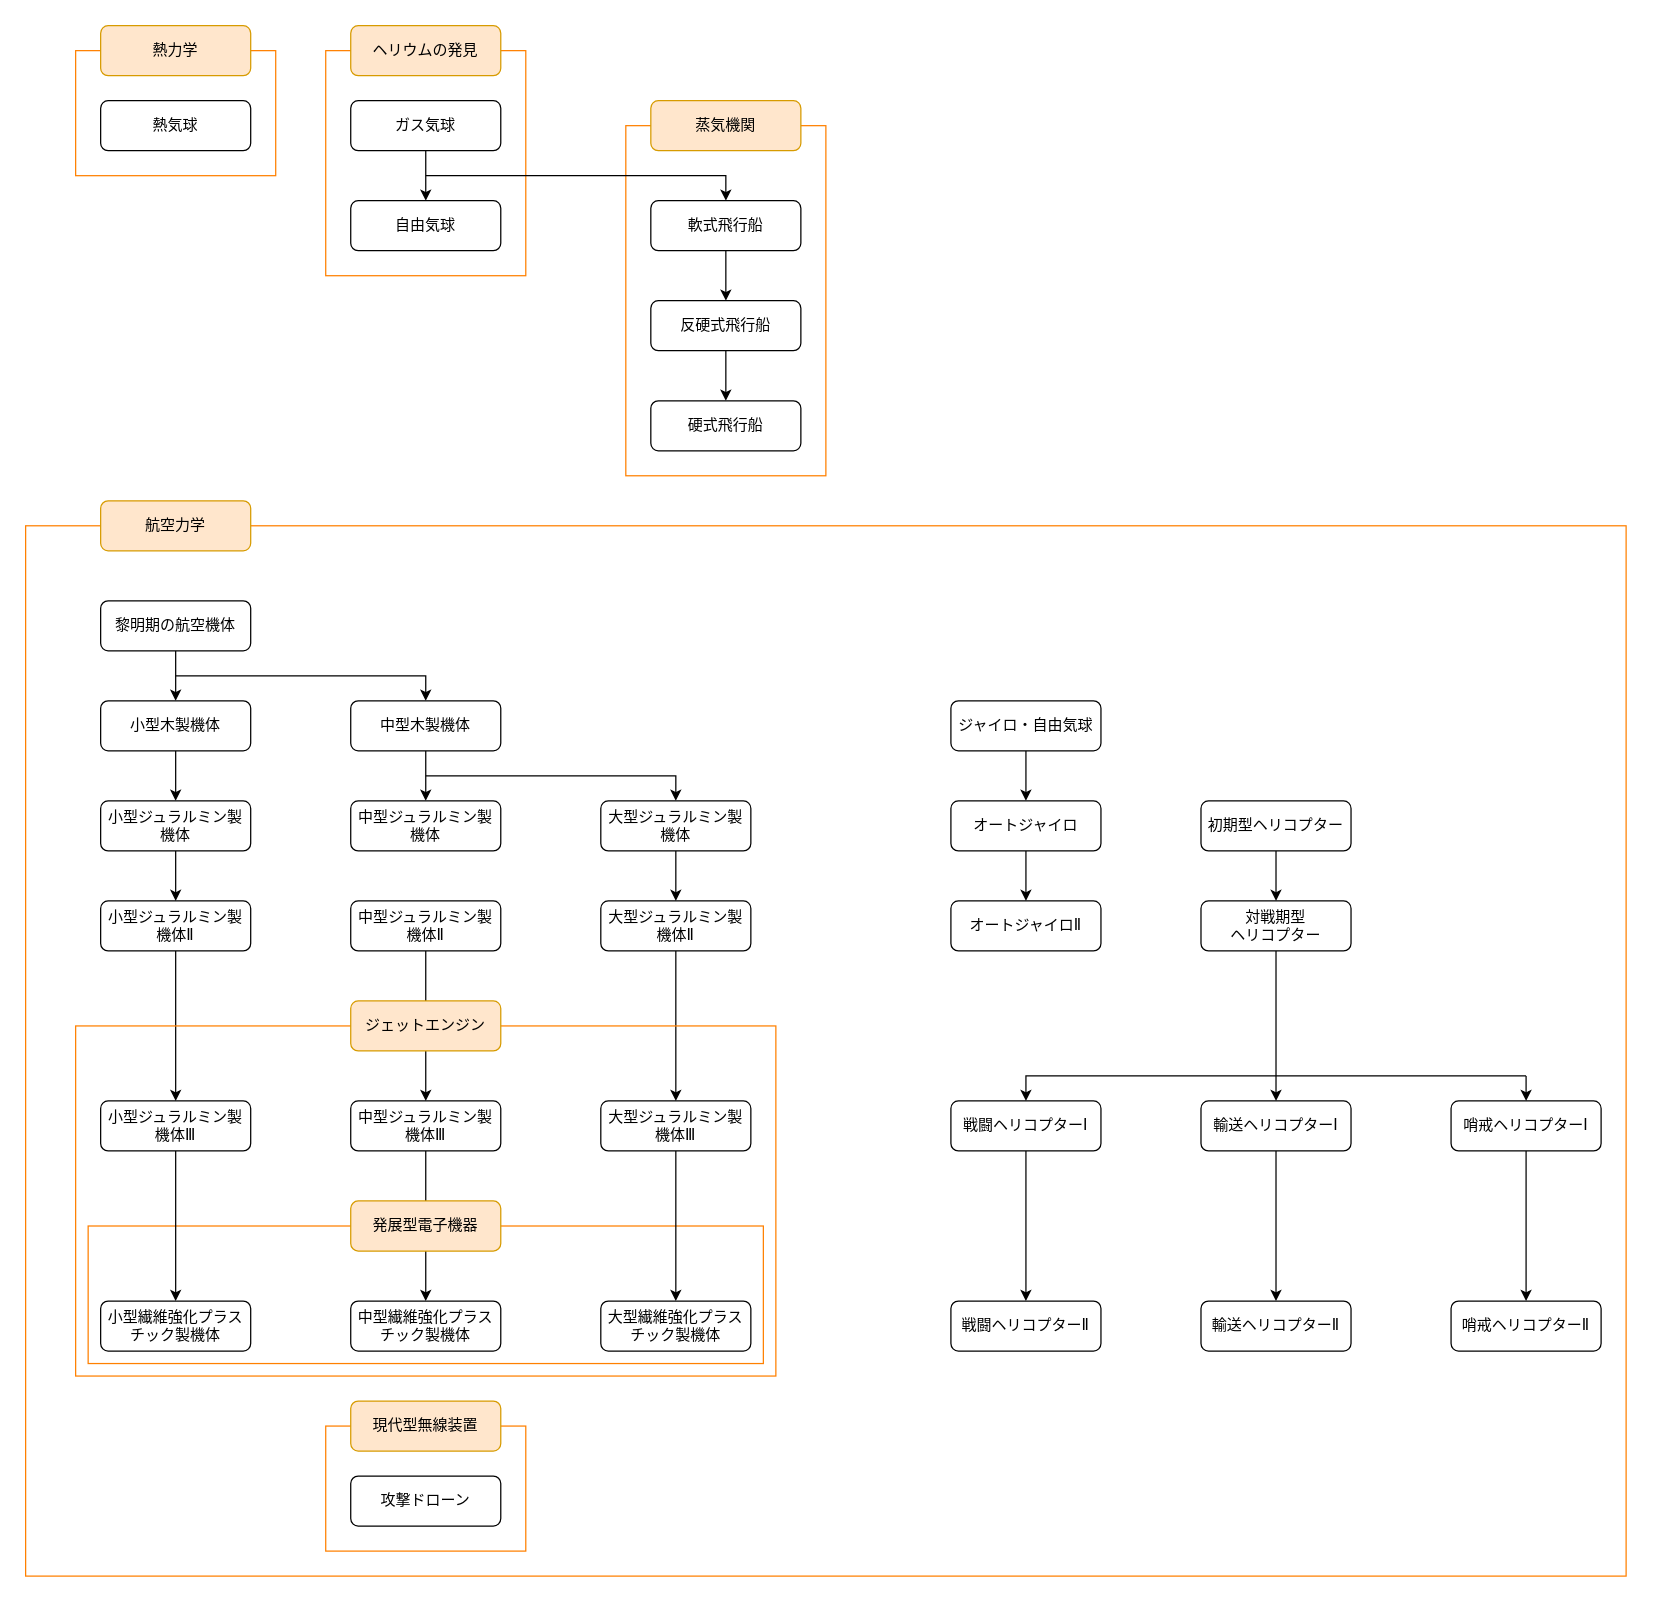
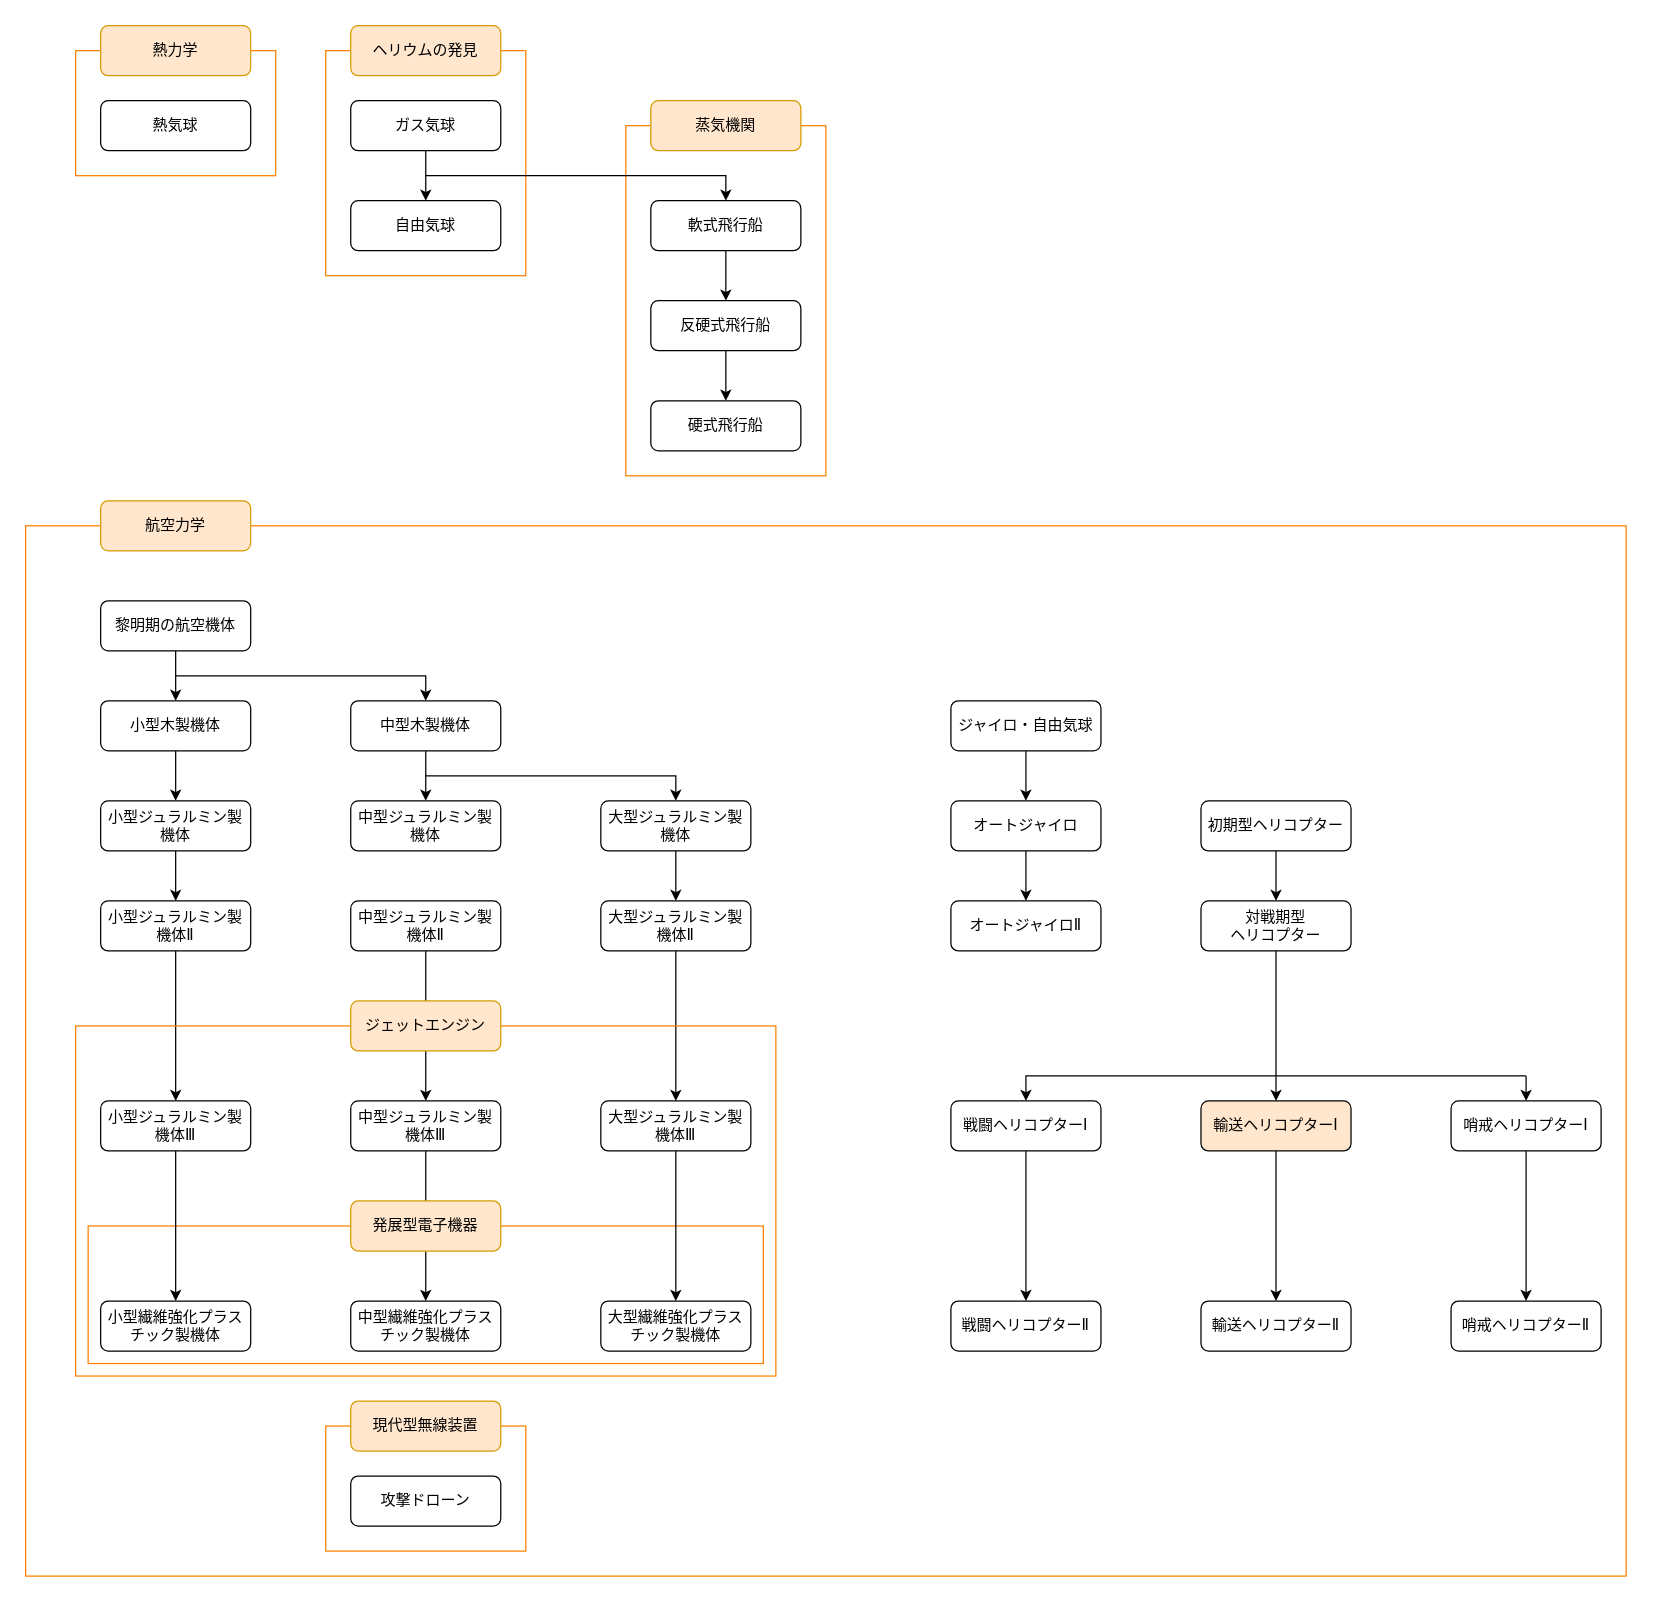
(1276, 1126) -> (1276, 1126)
